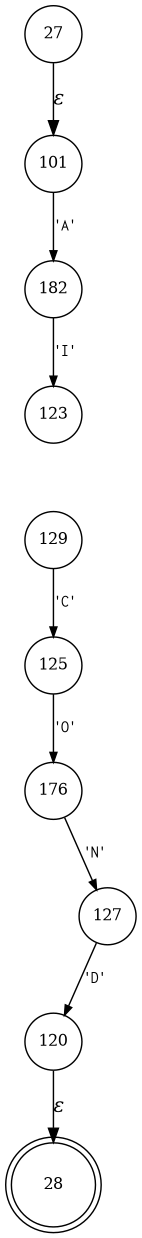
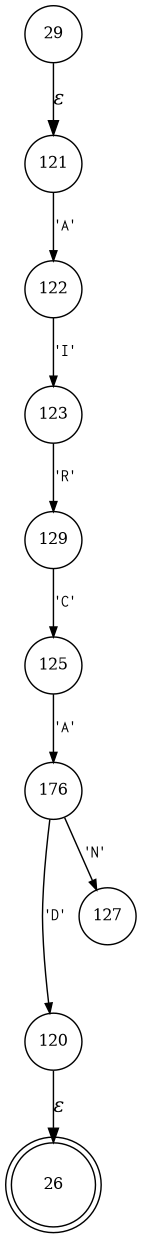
(53, 34) -> (53, 34)
(53, 164) -> (53, 164)
(53, 289) -> (53, 289)
none -> (53, 472)
(65, 728) -> (65, 728)
(82, 975) -> (43, 911)
(53, 1185) -> (53, 1185)
